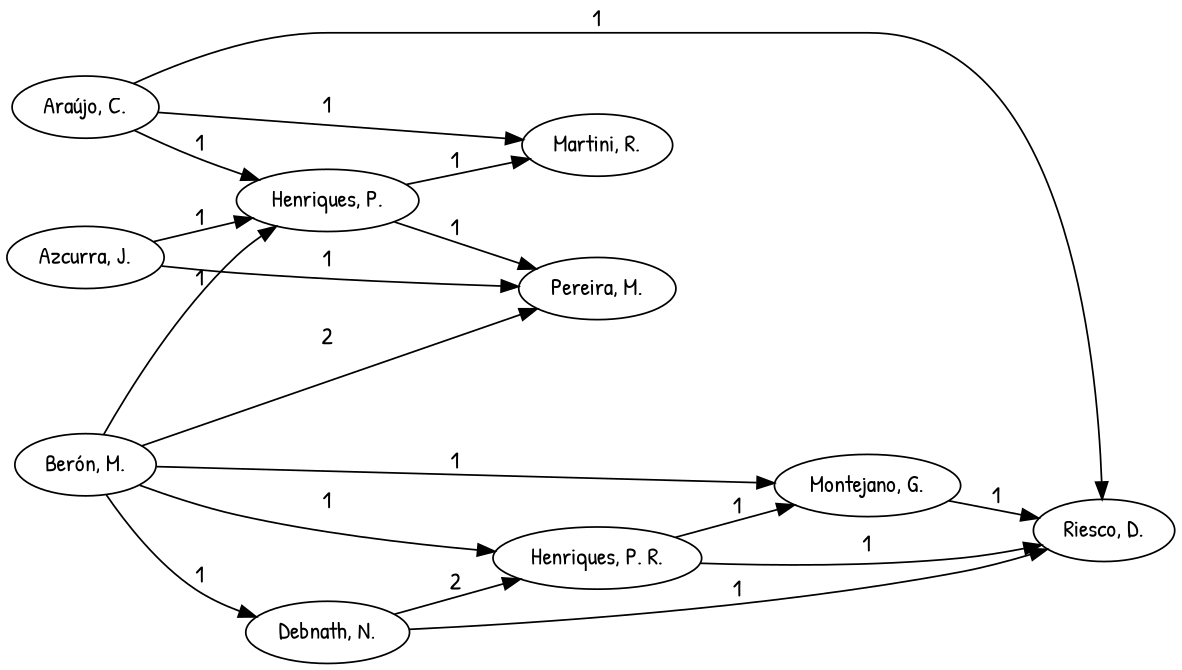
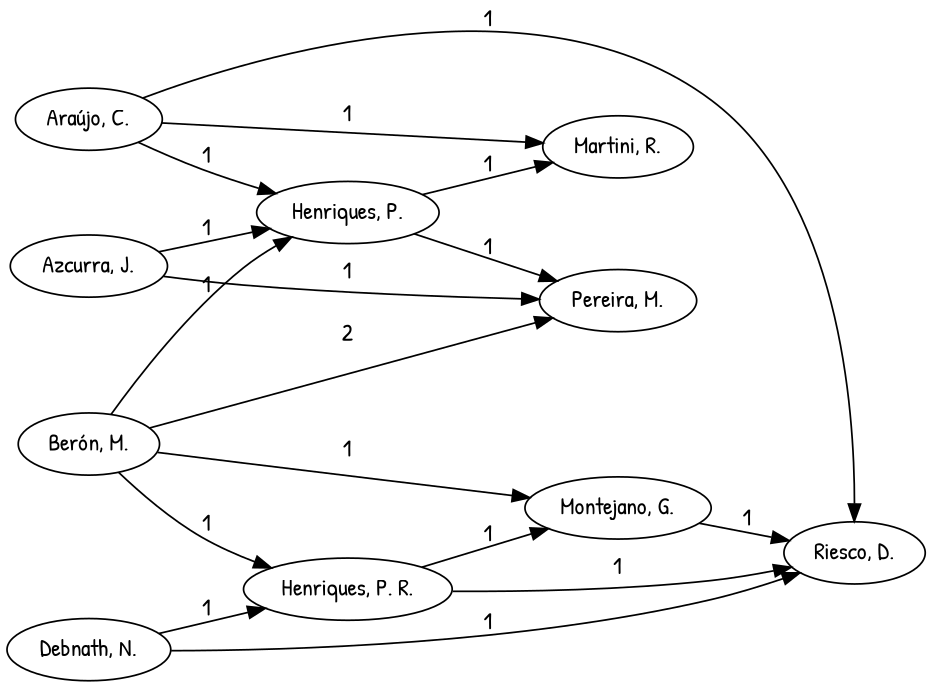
(164, 564) -> none
(456, 583) -> (207, 609)
